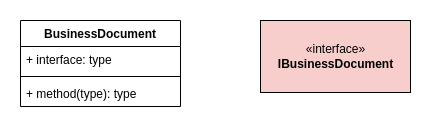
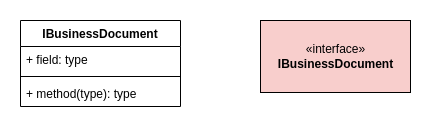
(100, 34) -> (100, 34)
(77, 60) -> (62, 60)
